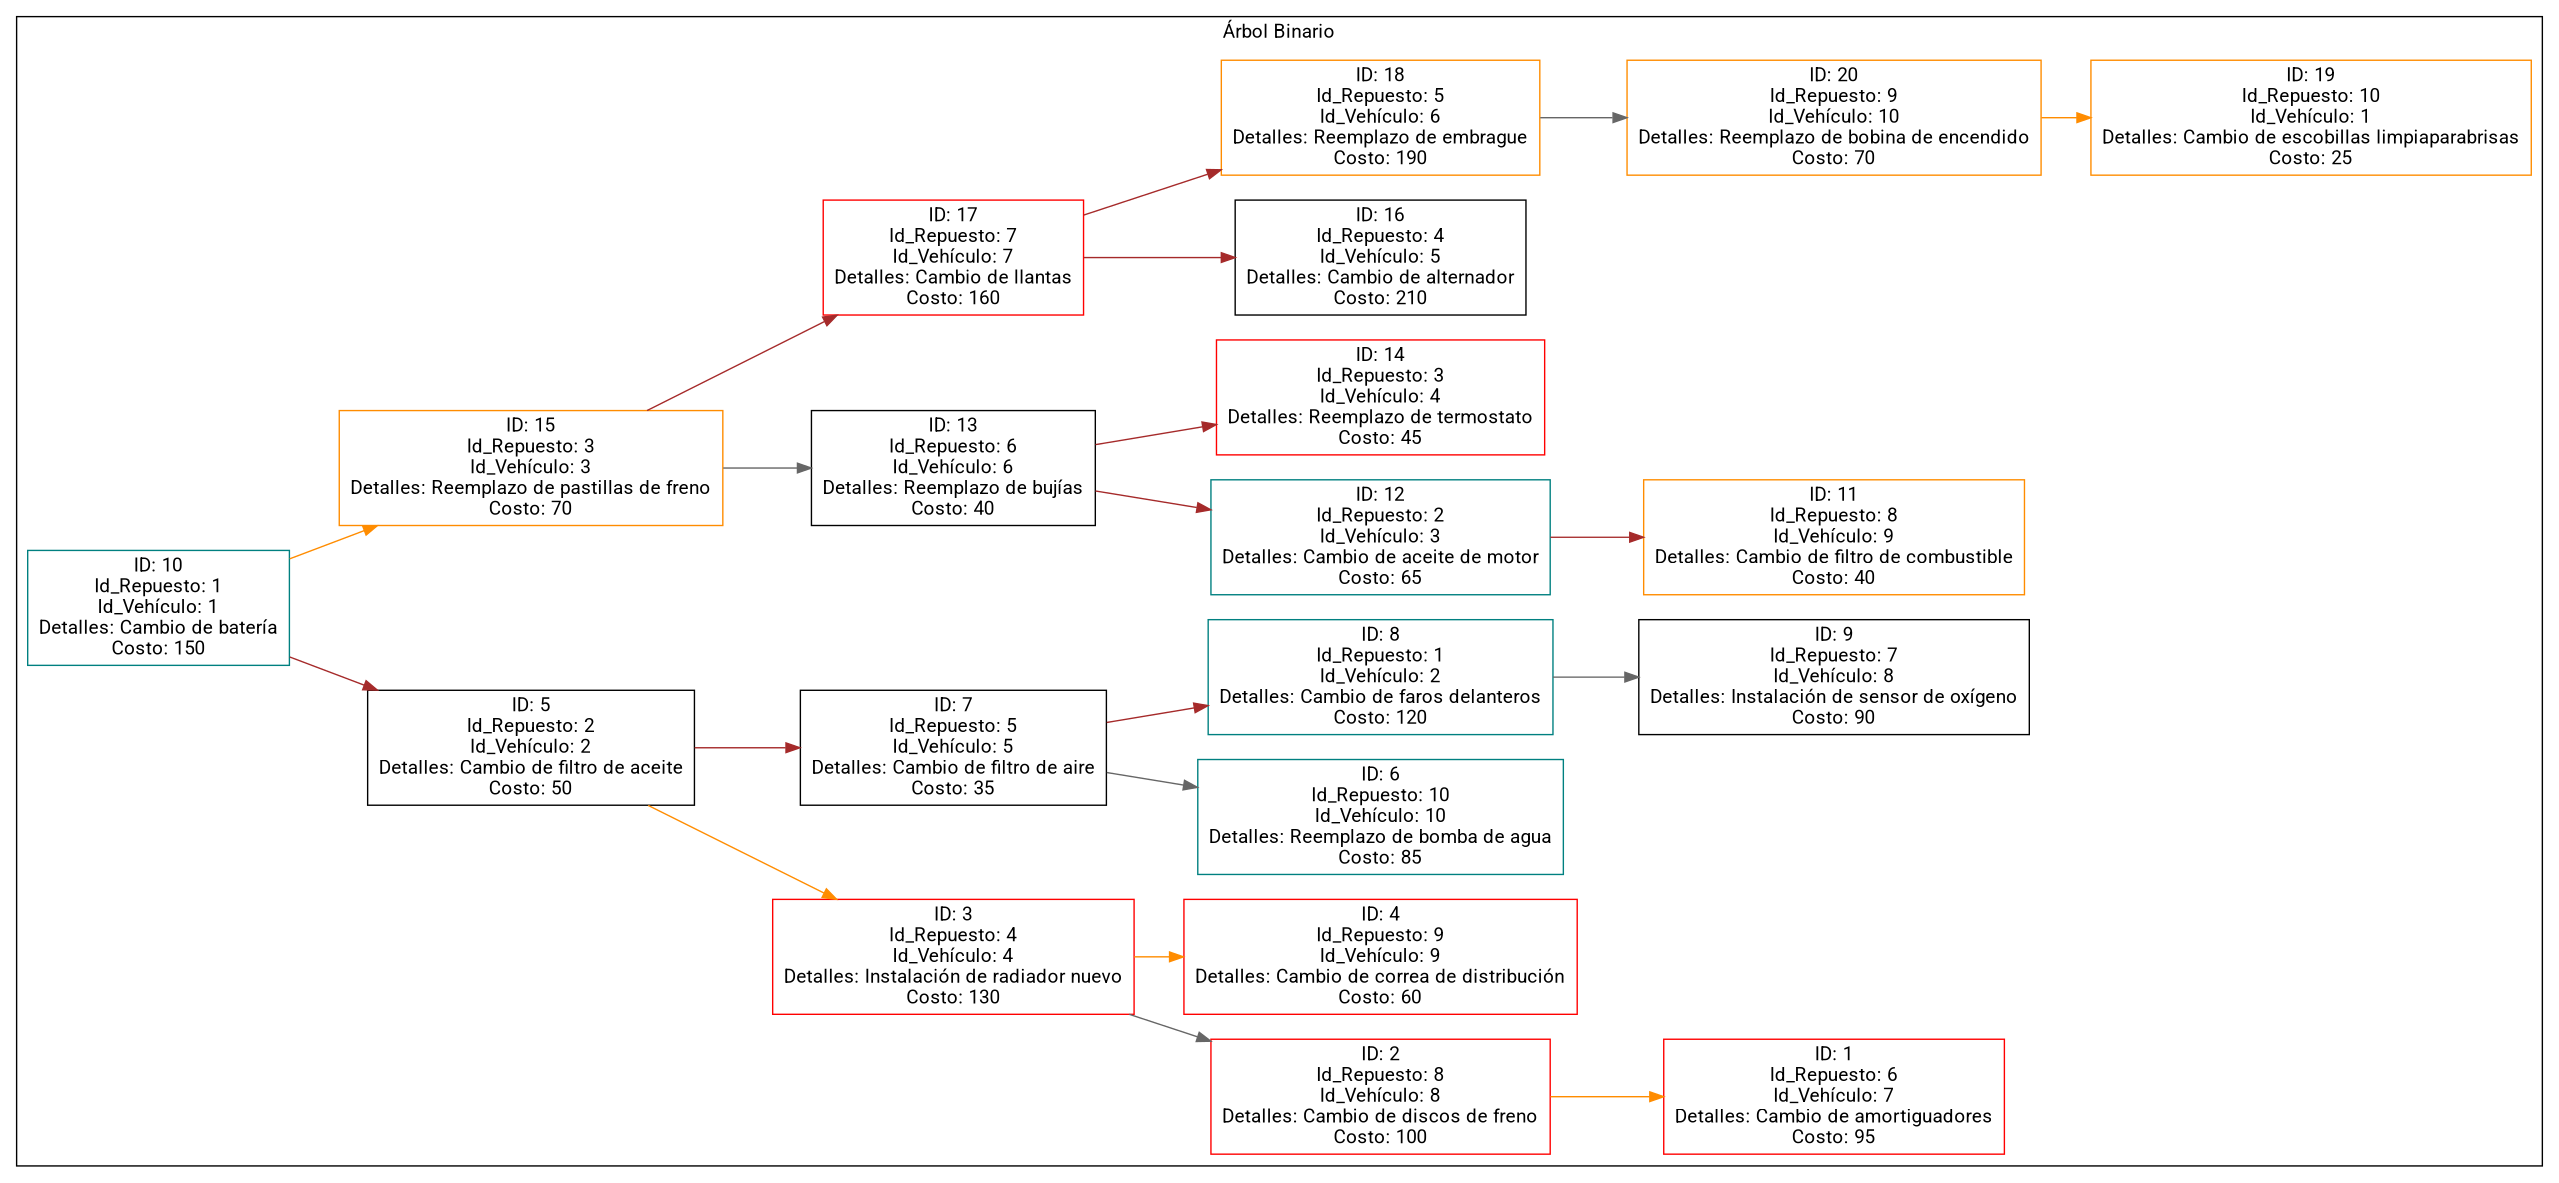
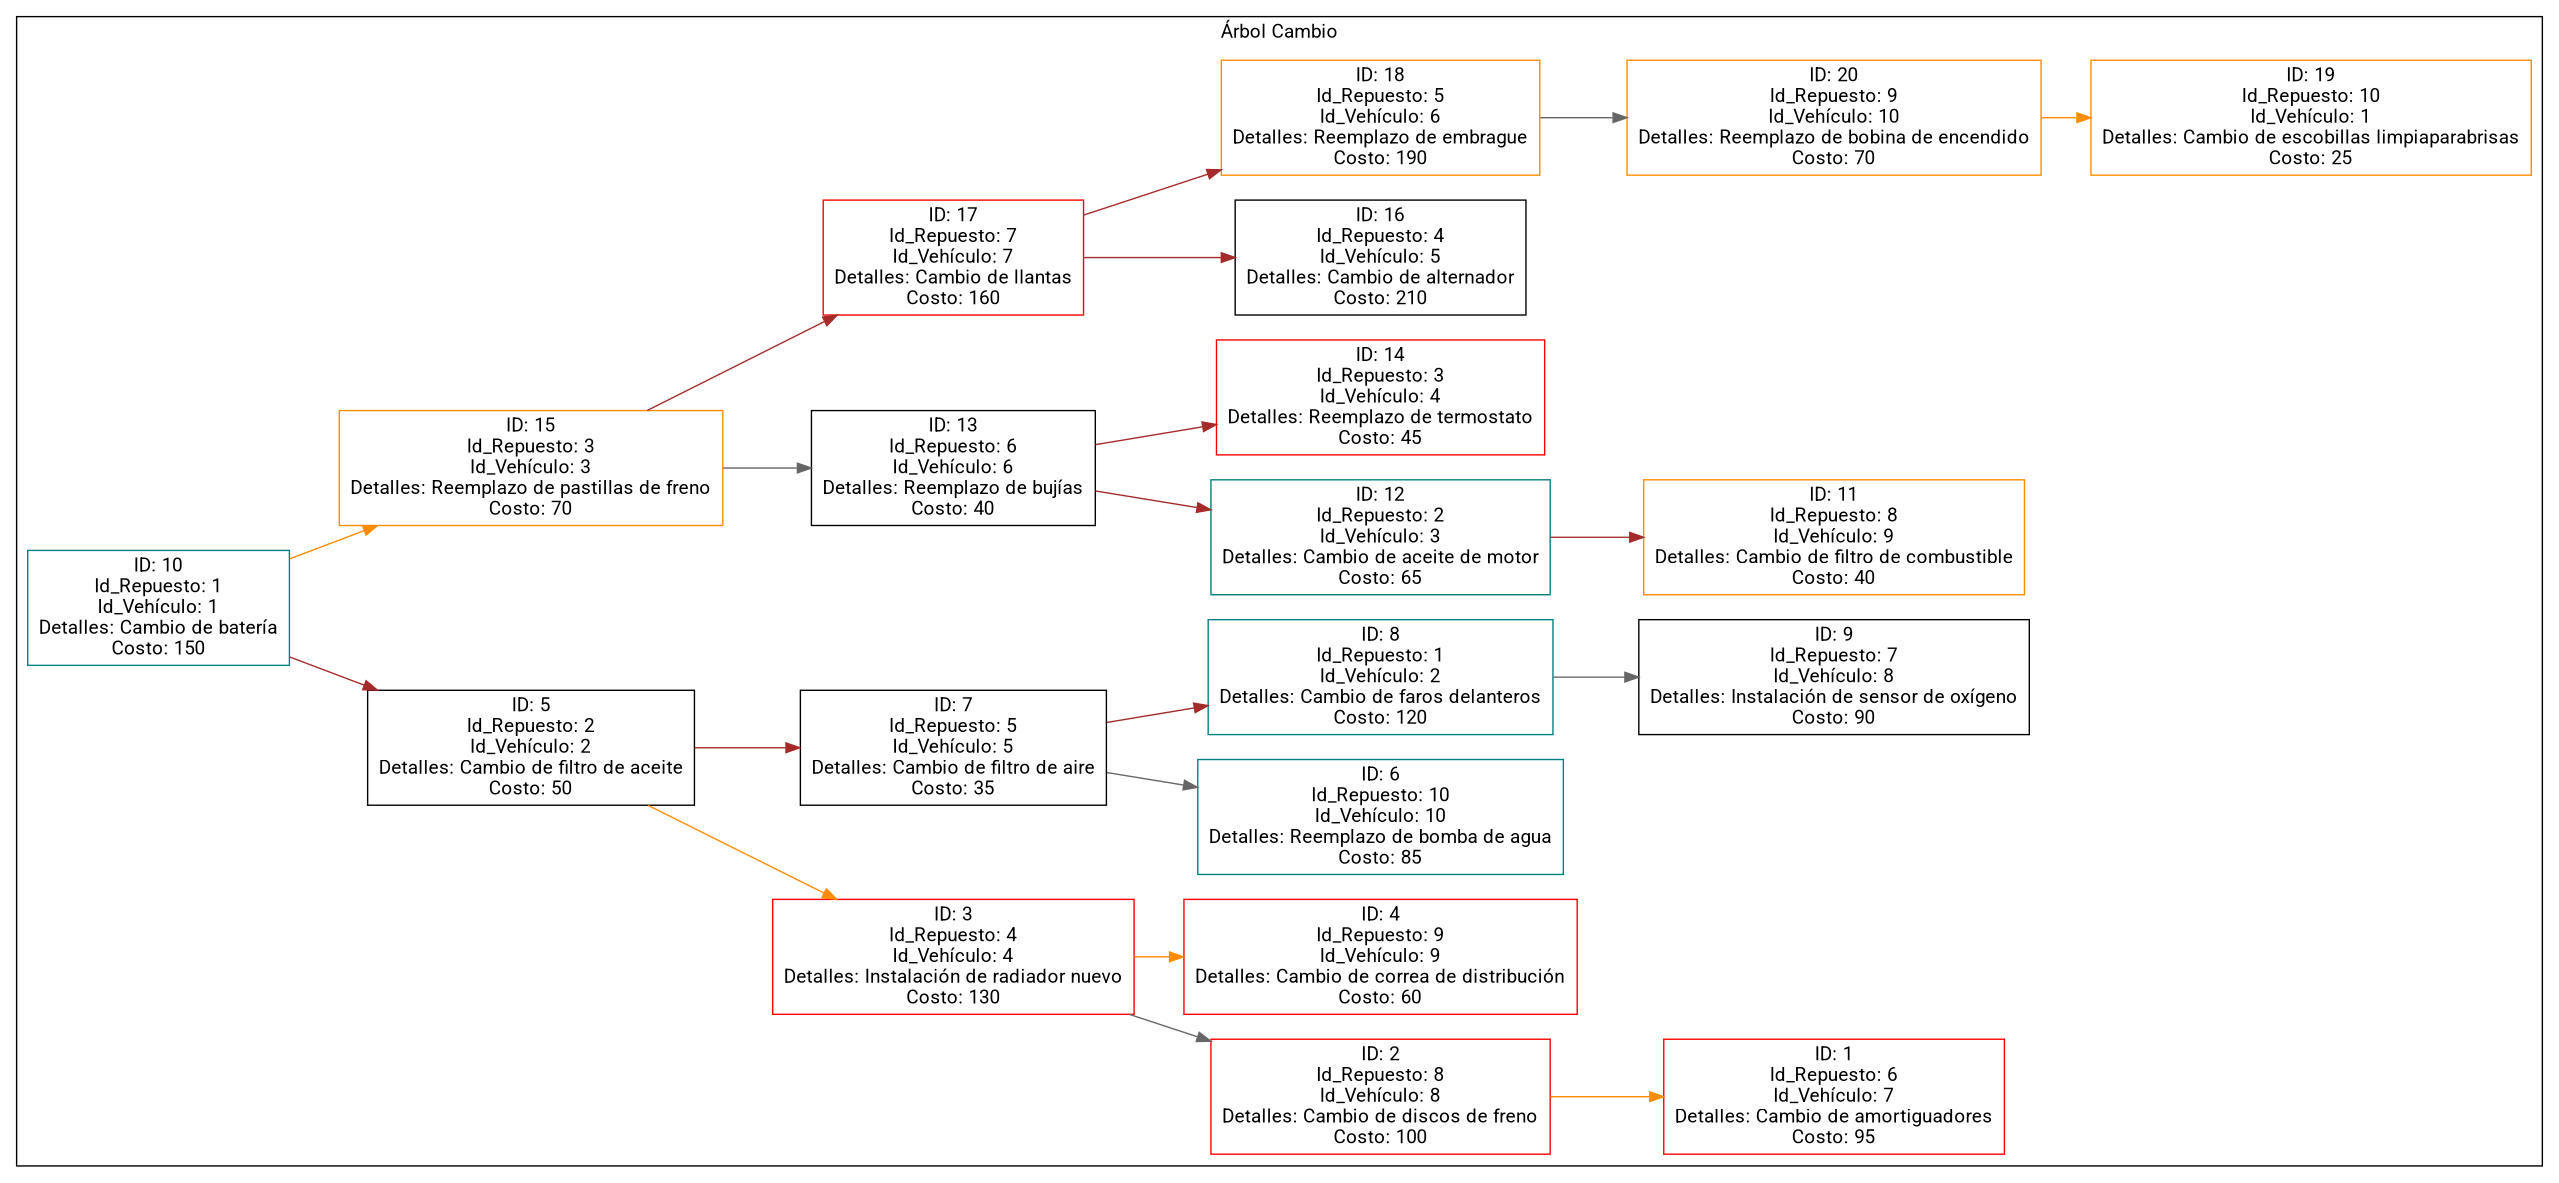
(1279, 33) -> (1279, 33)
